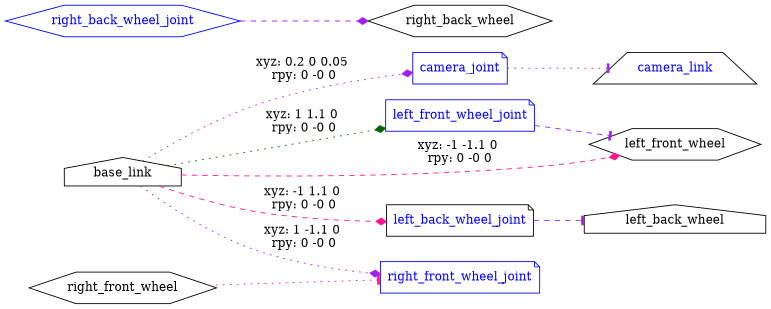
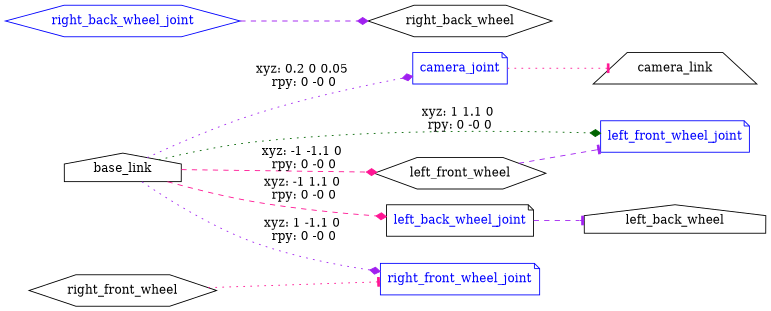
(556, 68) -> (556, 68)
(675, 68) -> (675, 68)
(571, 130) -> (557, 157)
